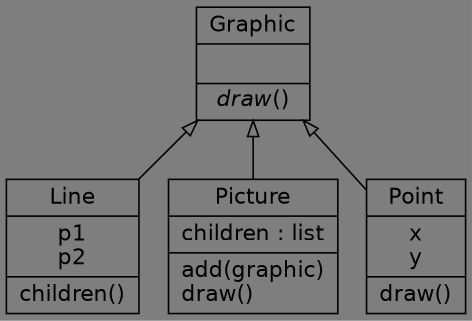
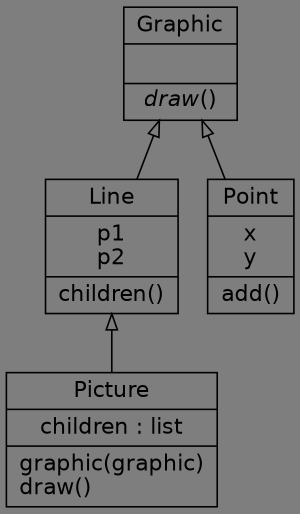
(253, 158) -> (112, 351)
(253, 270) -> (112, 464)
(416, 294) -> (251, 294)
